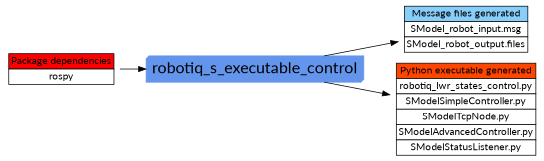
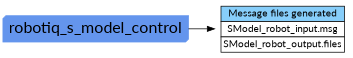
(61, 69) -> none
(255, 69) -> (96, 29)
(466, 109) -> none
